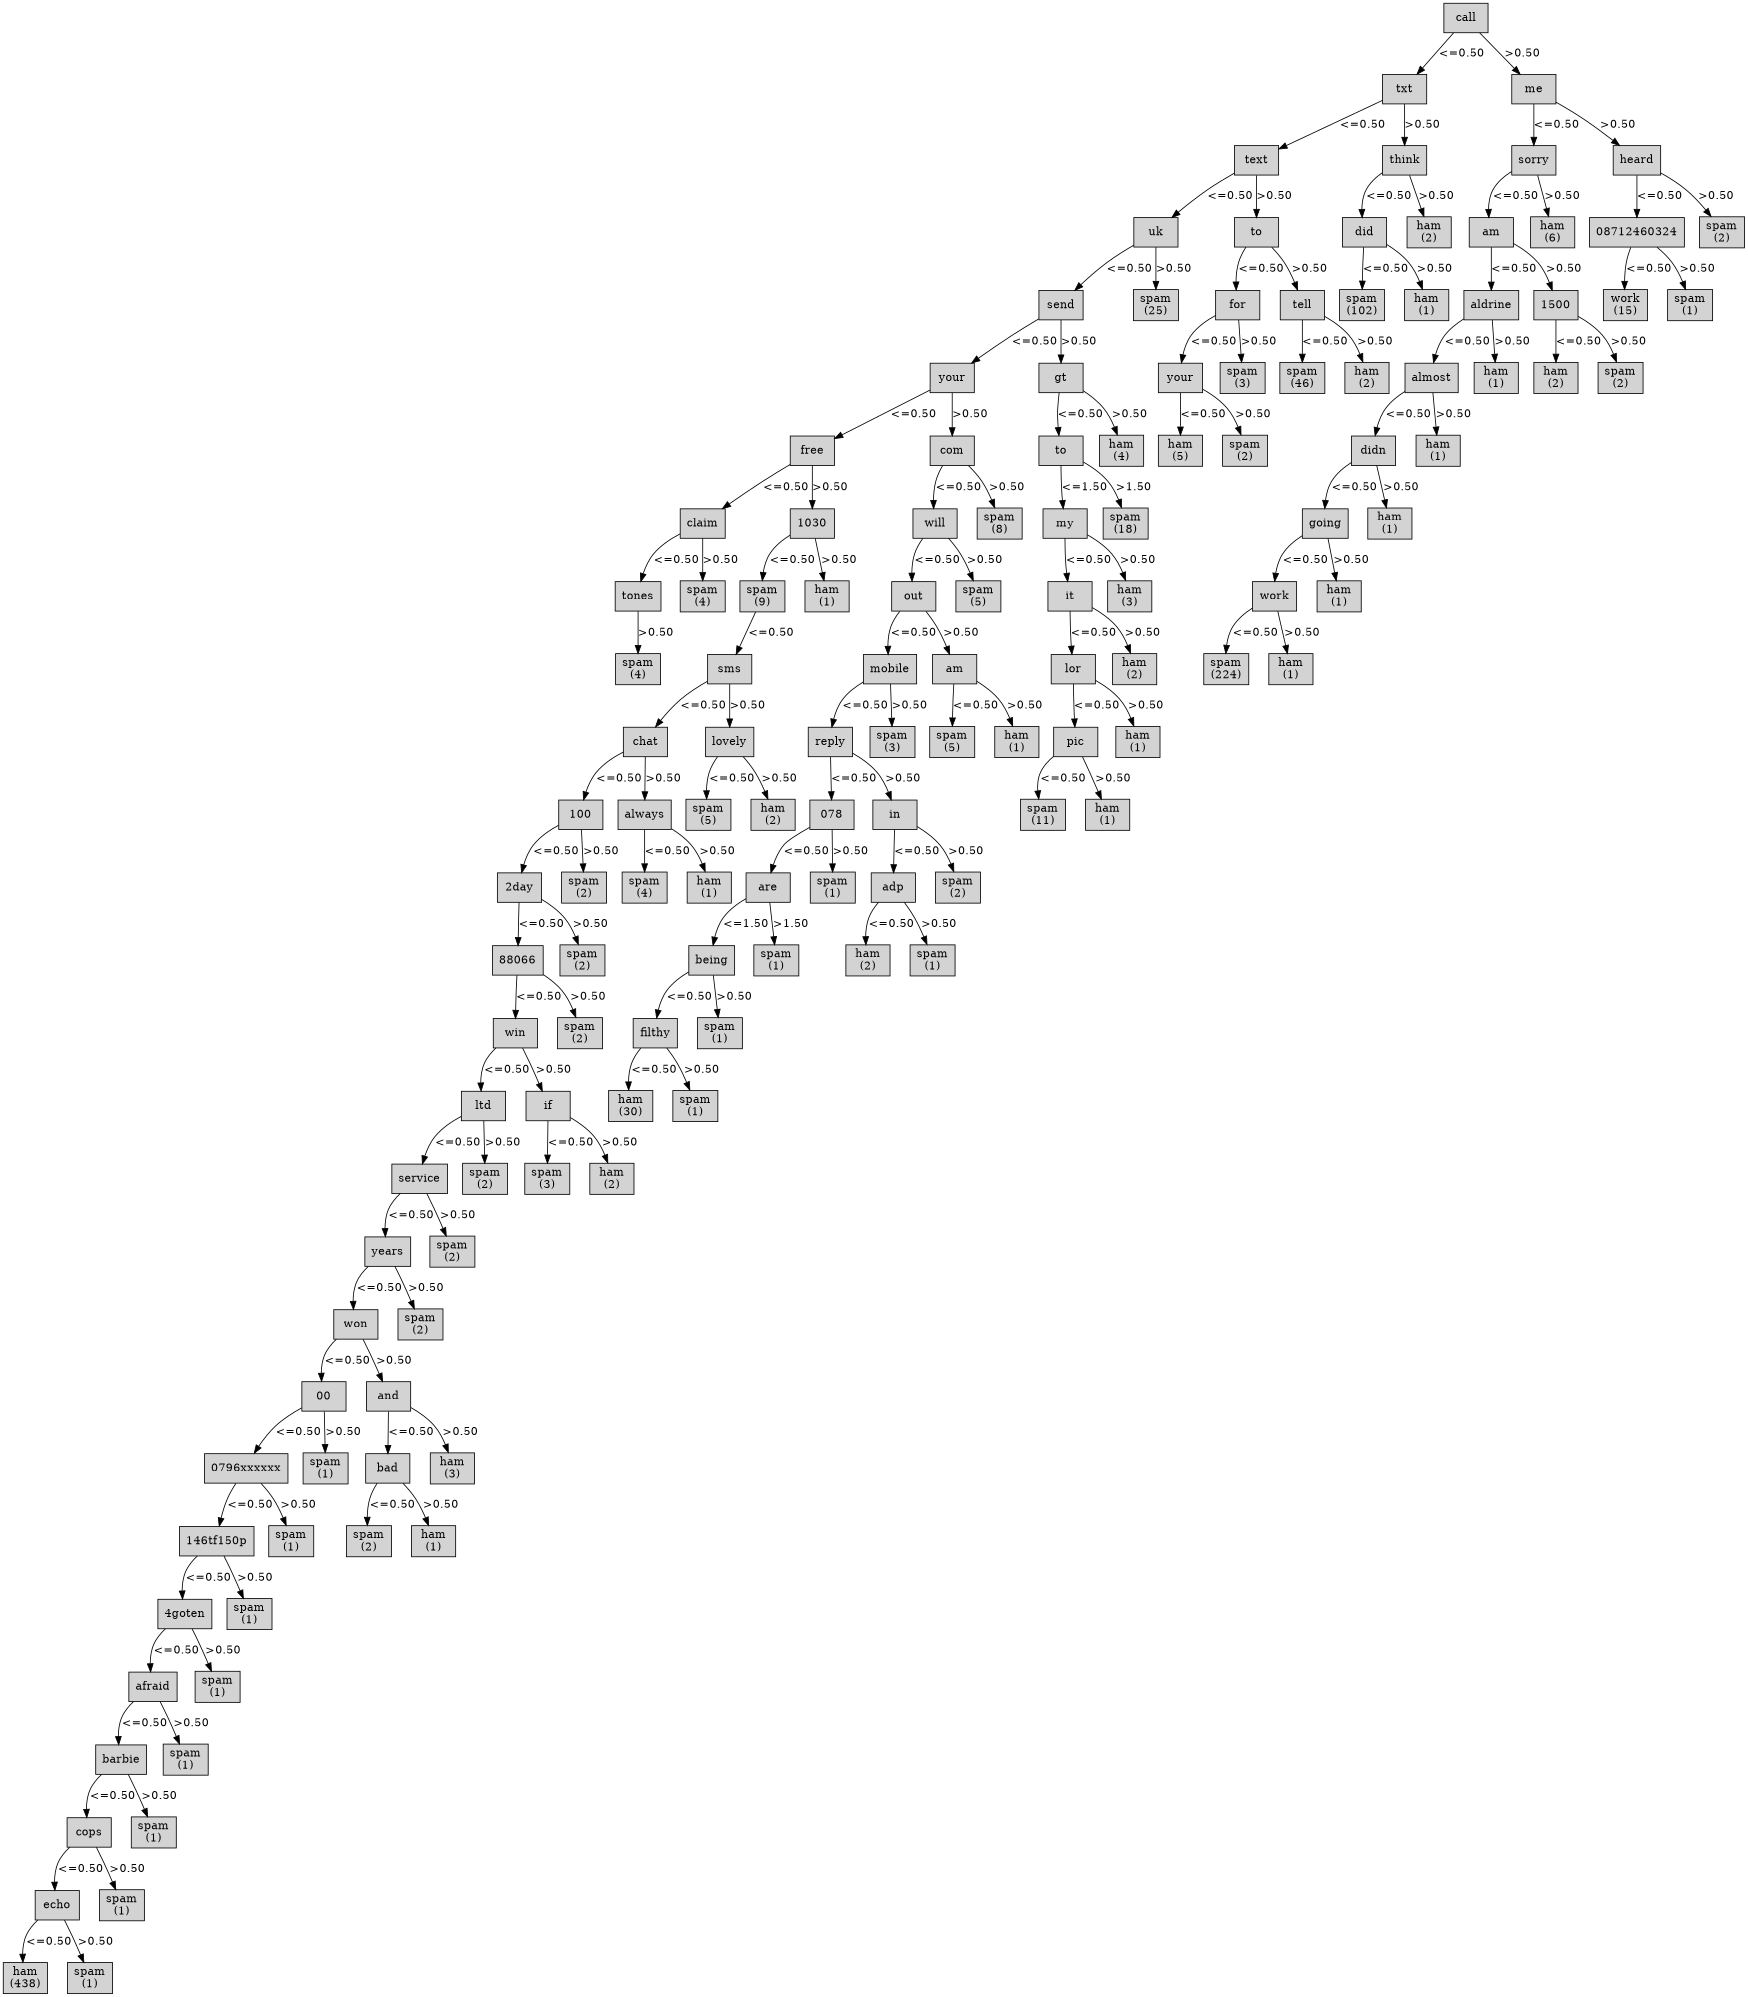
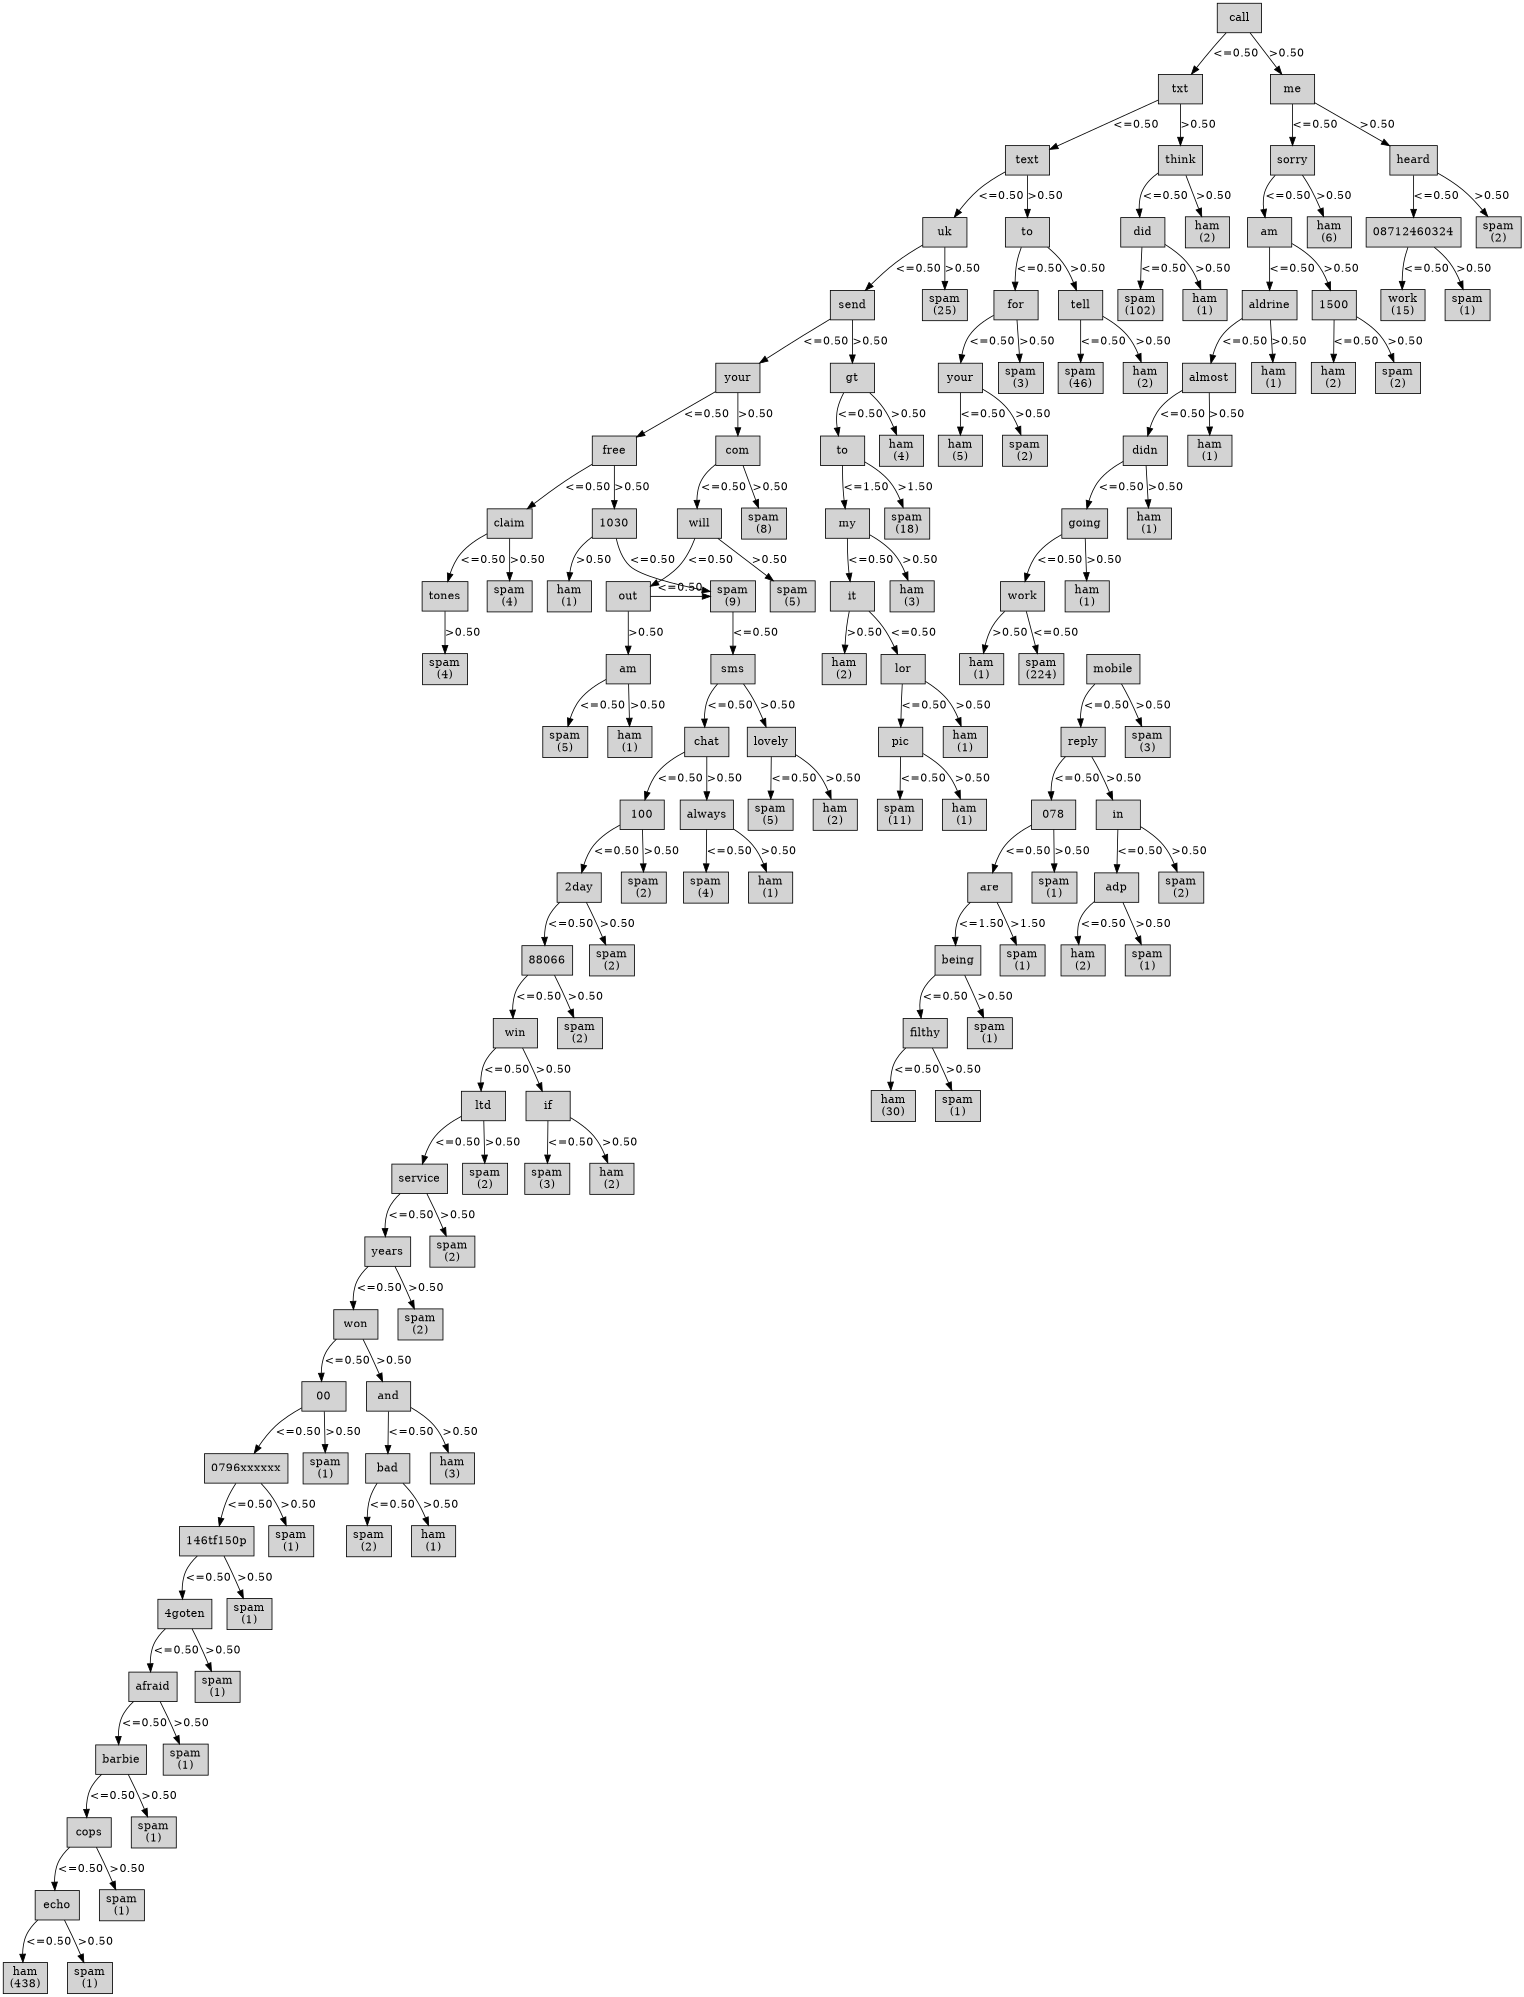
(891, 628) -> (676, 596)
